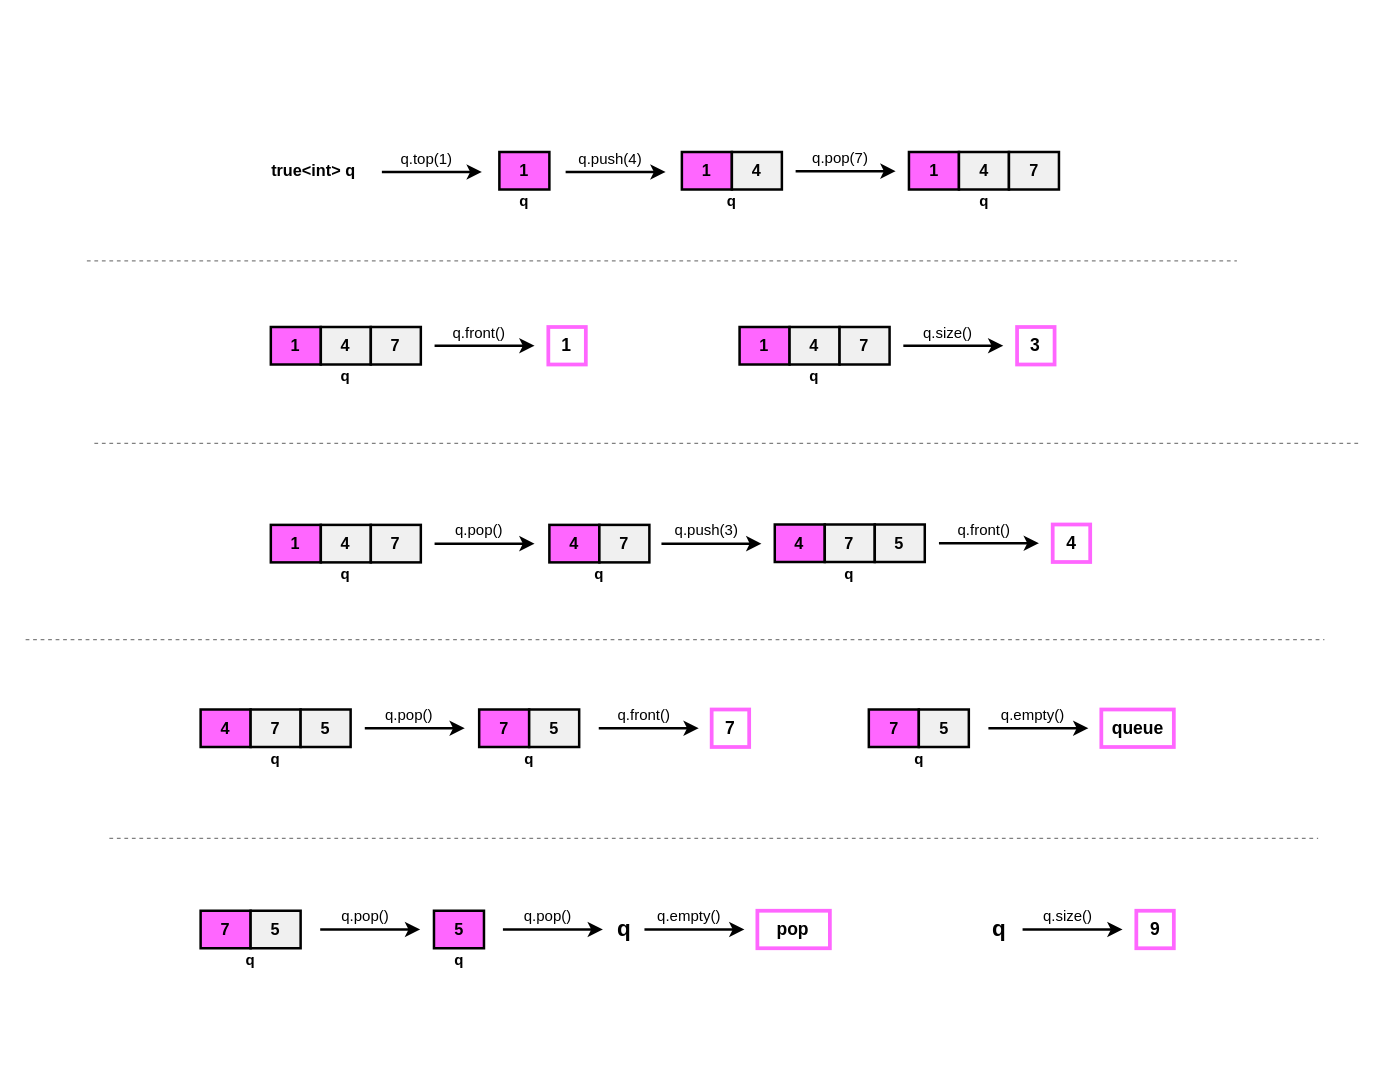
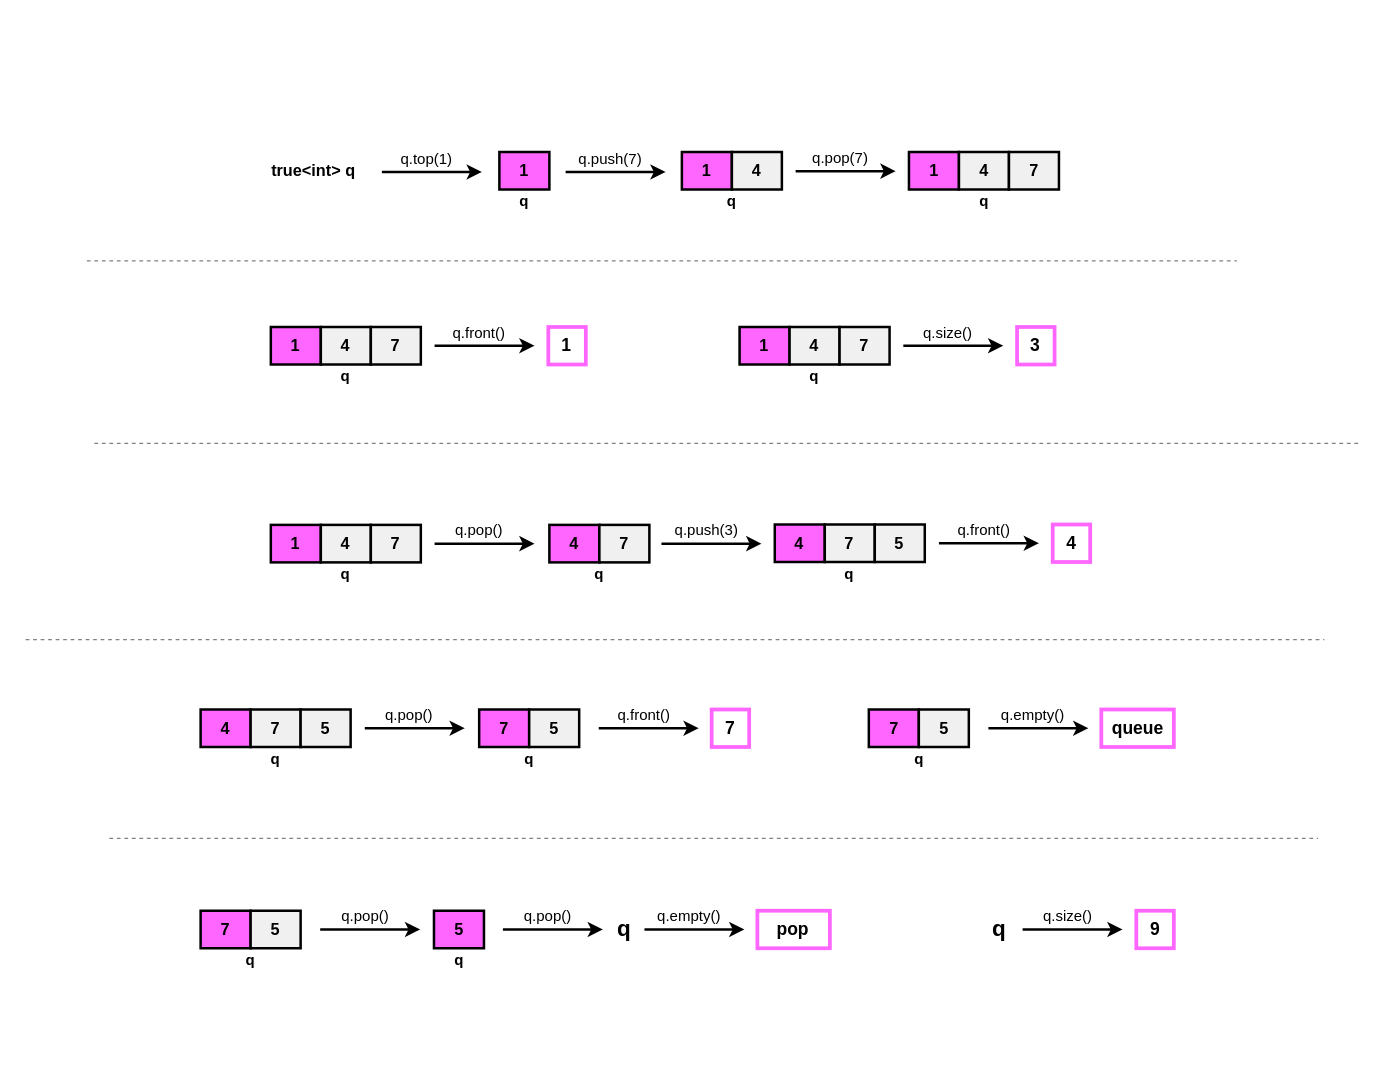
(611, 159) -> (611, 159)
